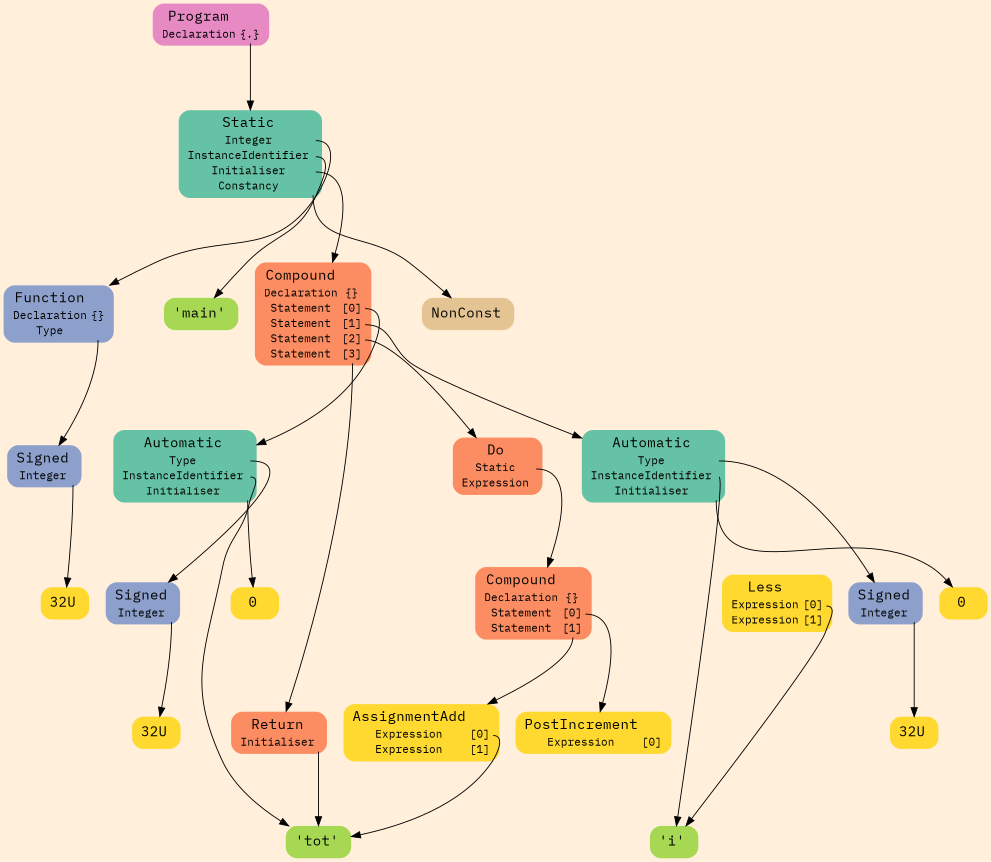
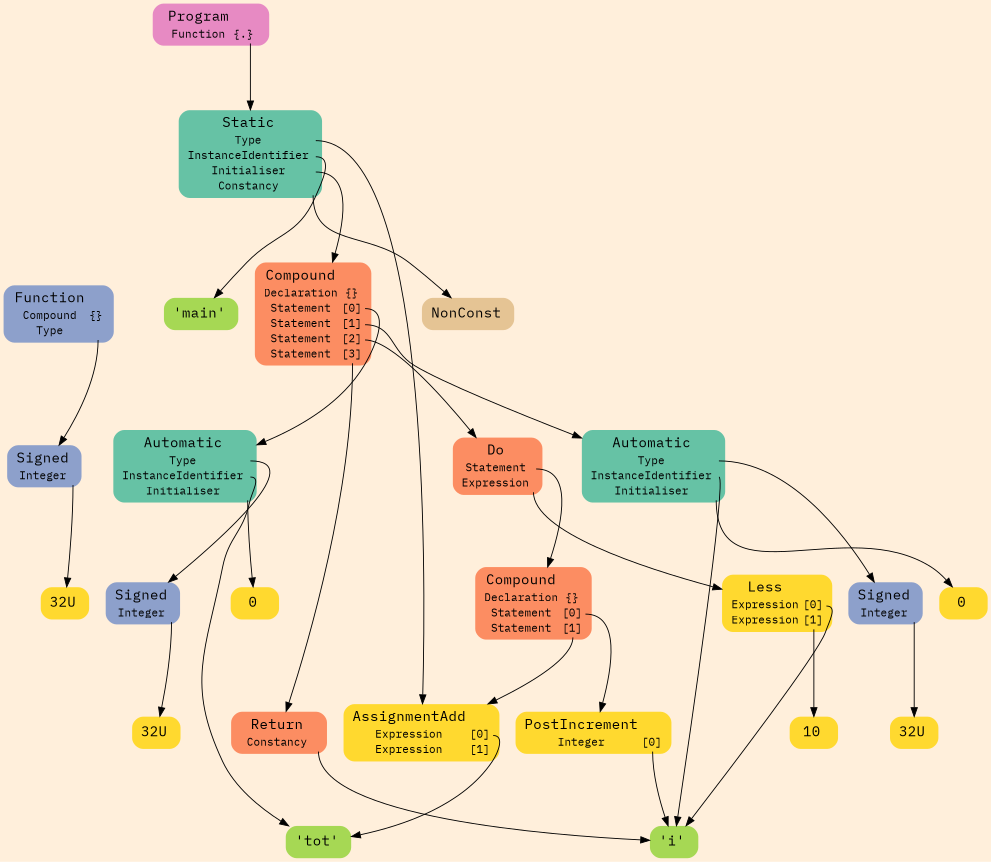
(199, 34) -> (199, 34)
(249, 141) -> (249, 141)
(255, 240) -> (415, 401)
(50, 316) -> (50, 316)
(496, 468) -> (496, 468)
none -> (613, 554)
none -> (814, 733)
(278, 743) -> (277, 743)
(581, 743) -> (581, 743)
(318, 784) -> (468, 822)
none -> (656, 785)
